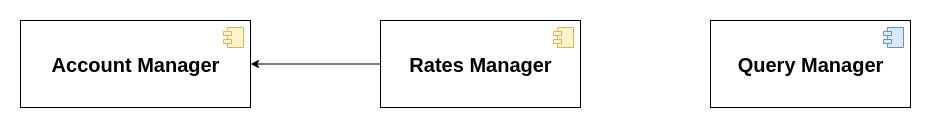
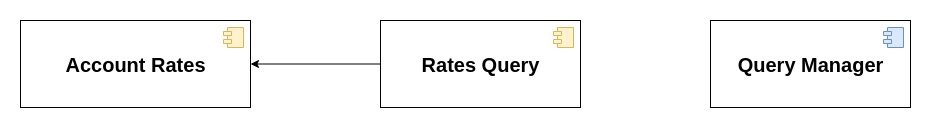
(136, 65) -> (136, 65)
(481, 65) -> (481, 65)
